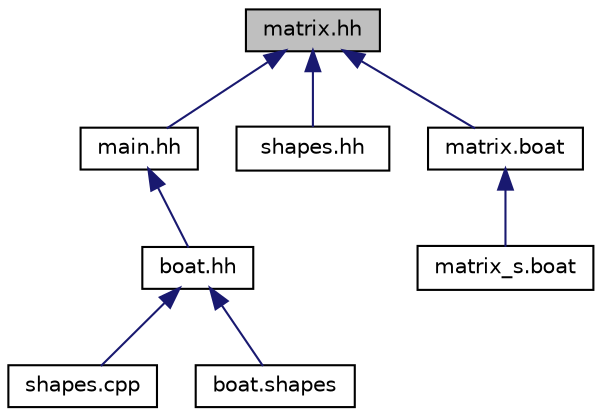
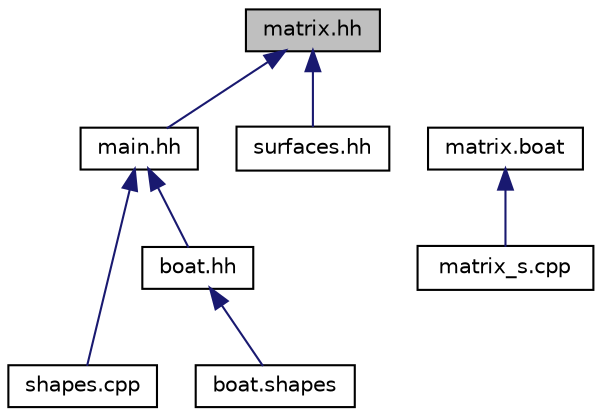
(418, 95) -> none
(313, 149) -> (313, 149)
(505, 268) -> (505, 268)
(133, 334) -> (108, 278)
